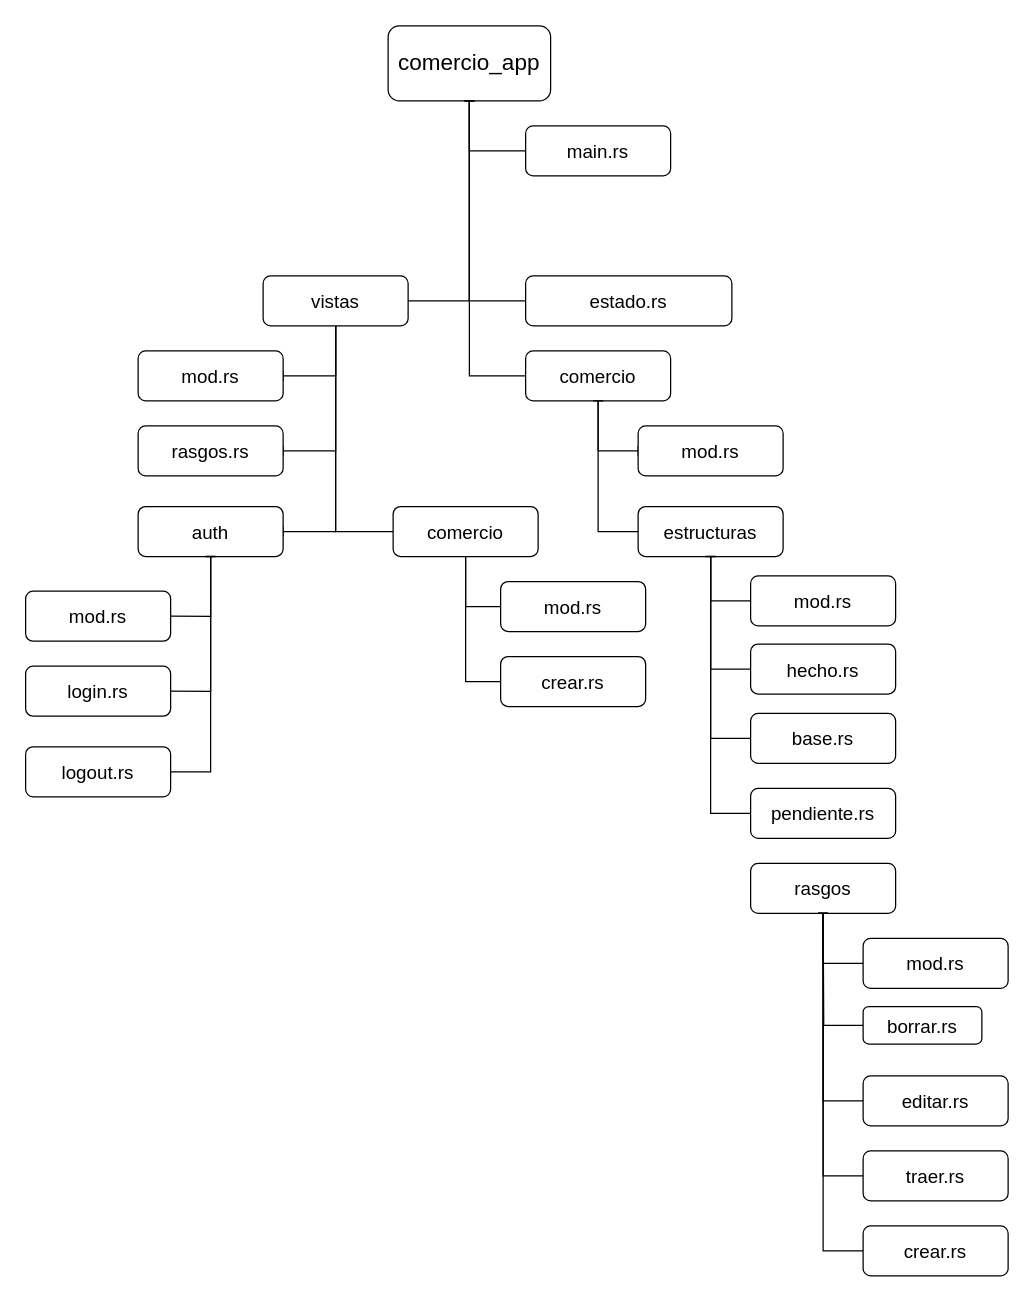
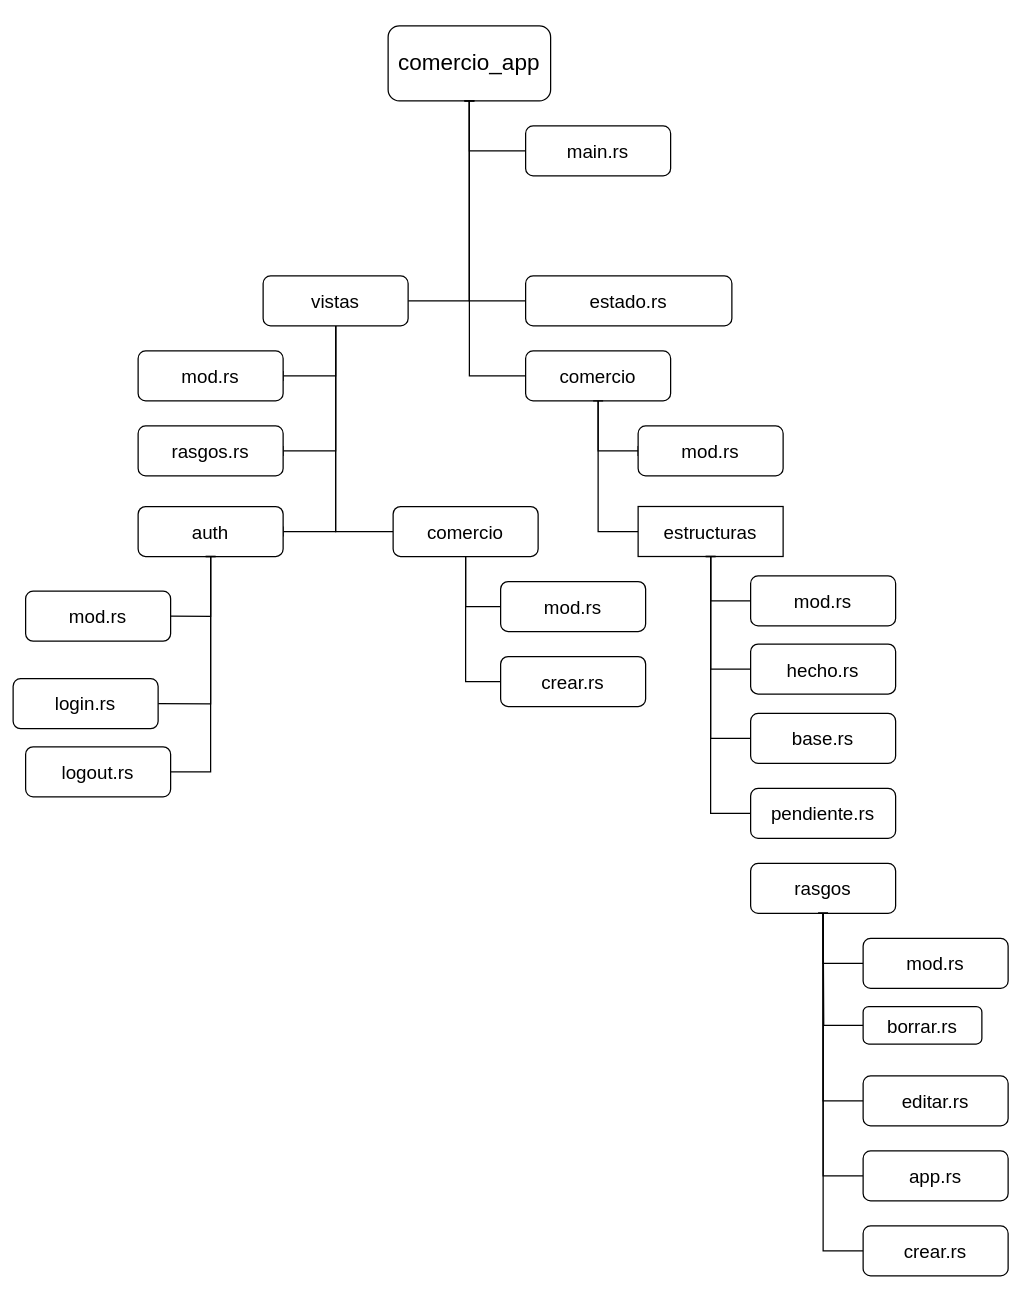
(711, 531) -> (711, 531)
(98, 691) -> (86, 703)
(936, 1176) -> (936, 1176)
